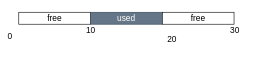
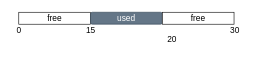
(126, 18) -> (126, 18)
(91, 30) -> (91, 30)
(9, 36) -> (18, 30)
